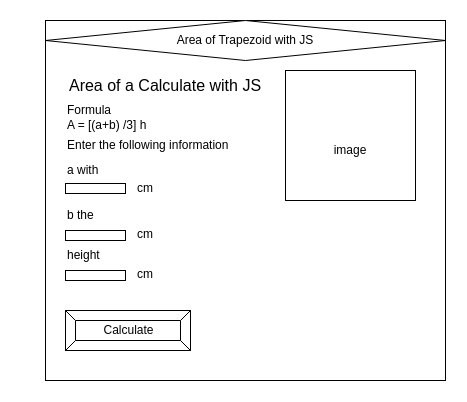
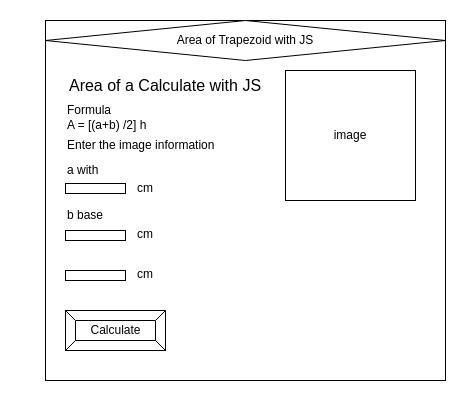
(127, 116) -> (127, 116)
(159, 146) -> (149, 146)
(351, 151) -> (351, 136)
(83, 216) -> (86, 216)
(96, 256) -> none
(128, 331) -> (116, 331)
